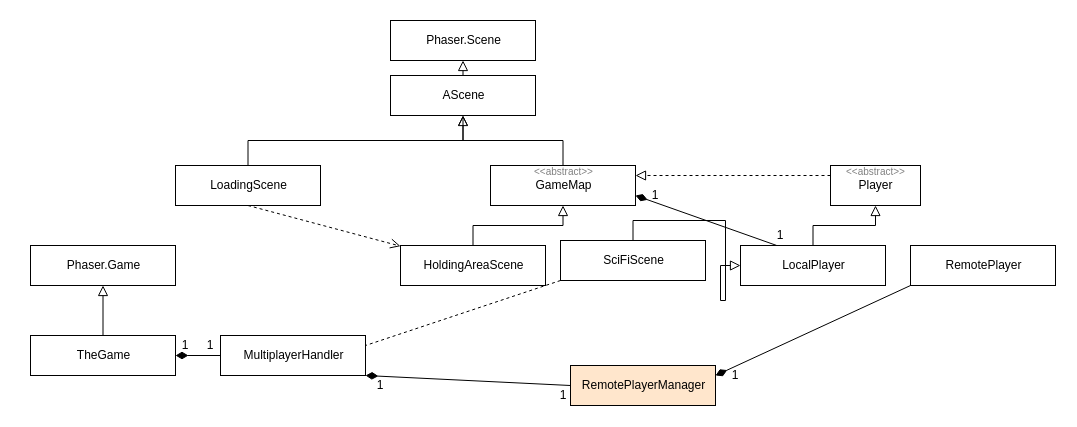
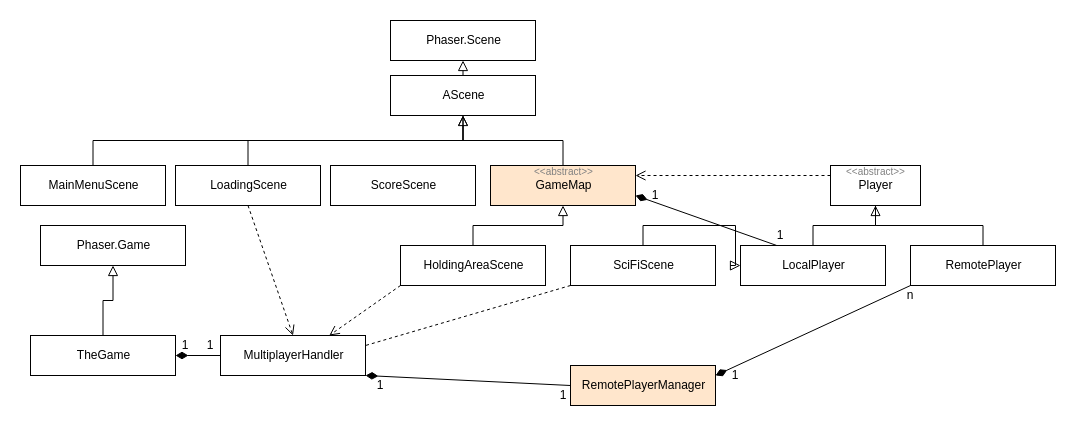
none -> (157, 141)
(248, 143) -> (248, 143)
(647, 176) -> (644, 176)
none -> (93, 186)
none -> (403, 186)
(563, 186) -> (563, 186)
(323, 225) -> (270, 269)
(874, 226) -> (876, 211)
none -> (940, 226)
(633, 261) -> (643, 266)
(103, 266) -> (113, 246)
none -> (911, 296)
none -> (366, 310)
